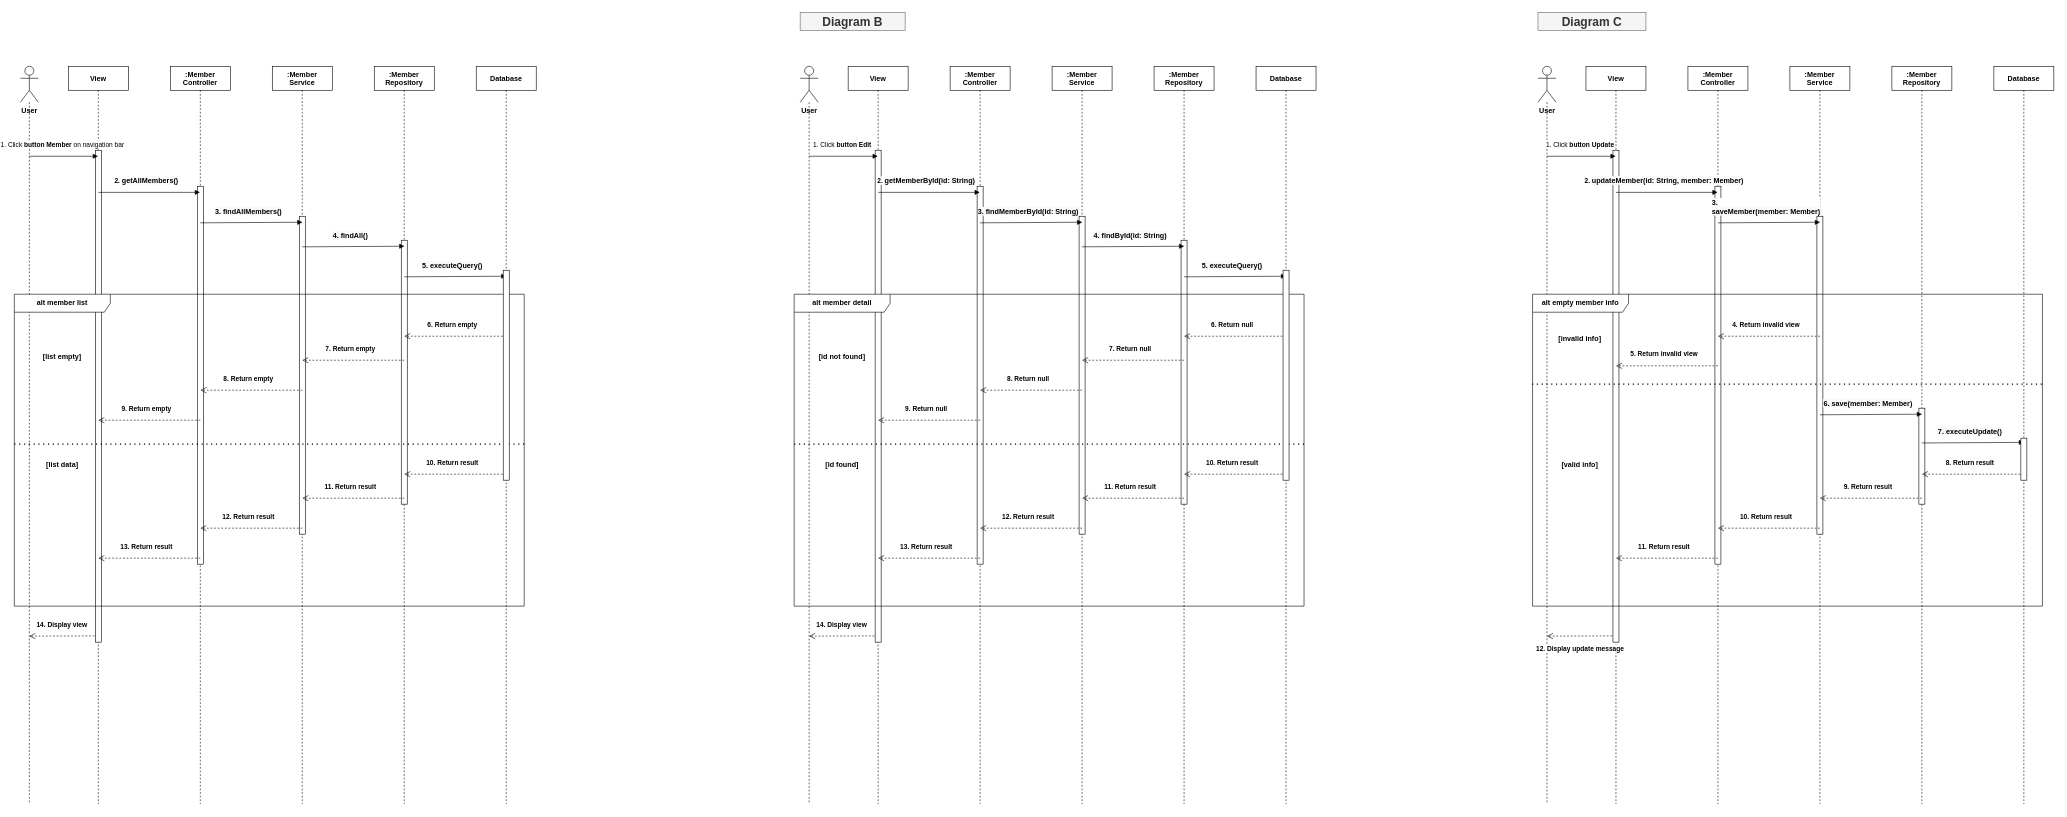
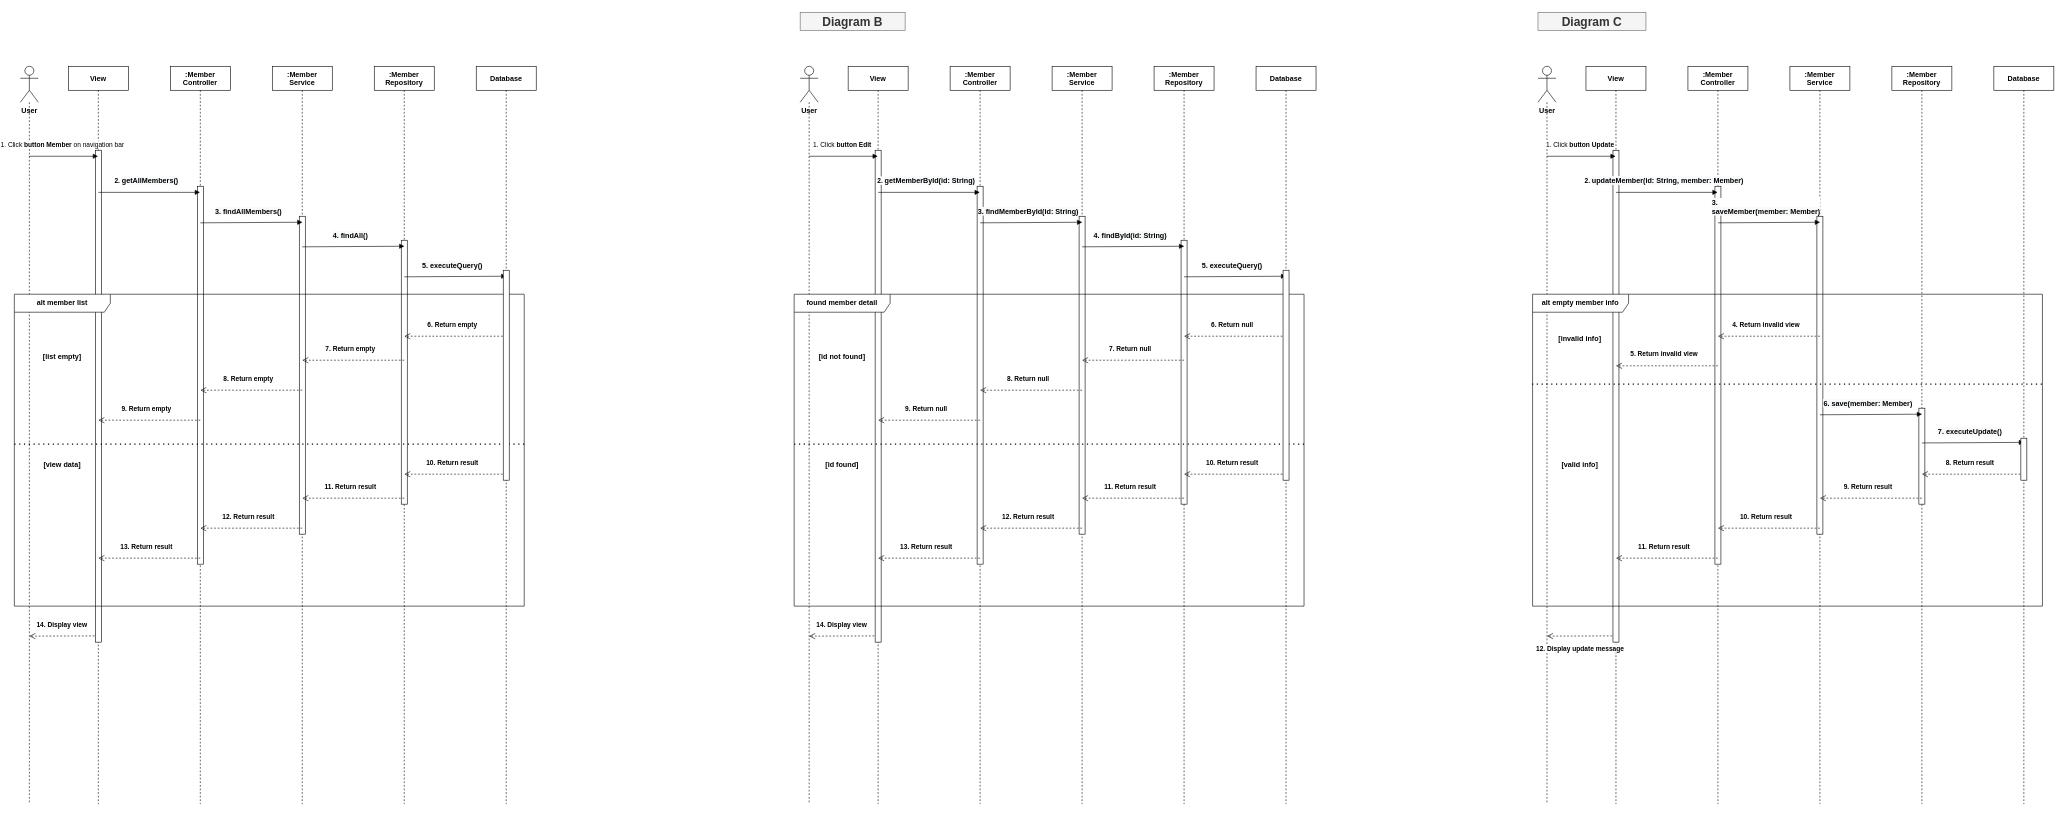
(842, 303) -> (842, 303)
(62, 465) -> (62, 465)
